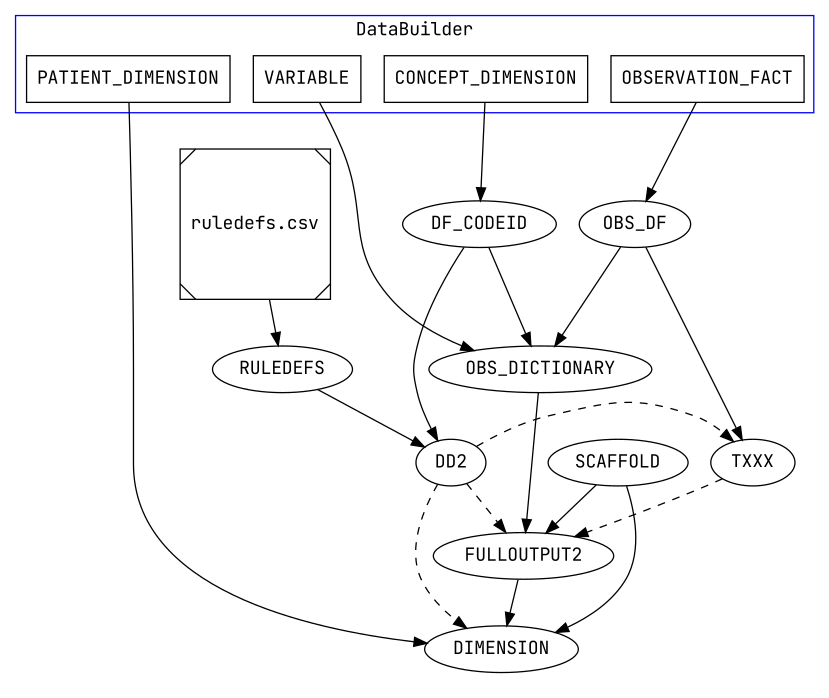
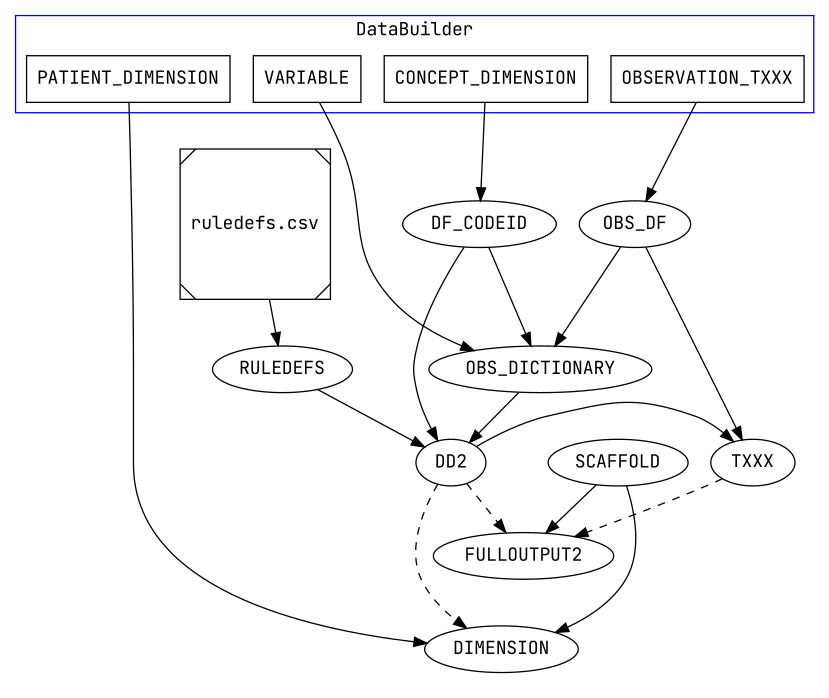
(708, 79) -> (708, 79)
(599, 405) -> (599, 405)
(533, 456) -> (499, 413)
(514, 596) -> none
